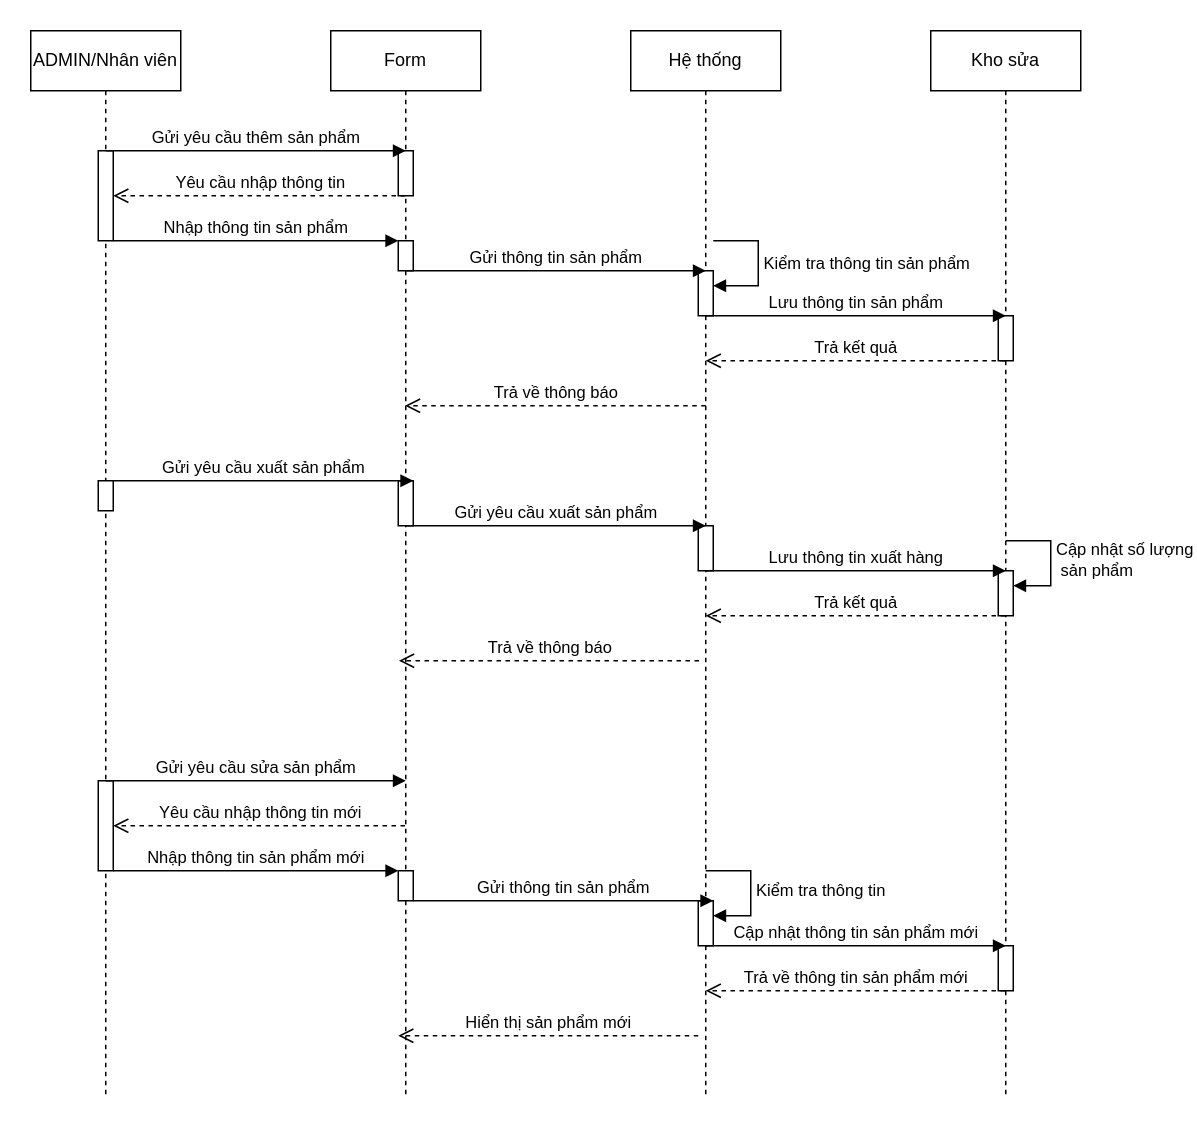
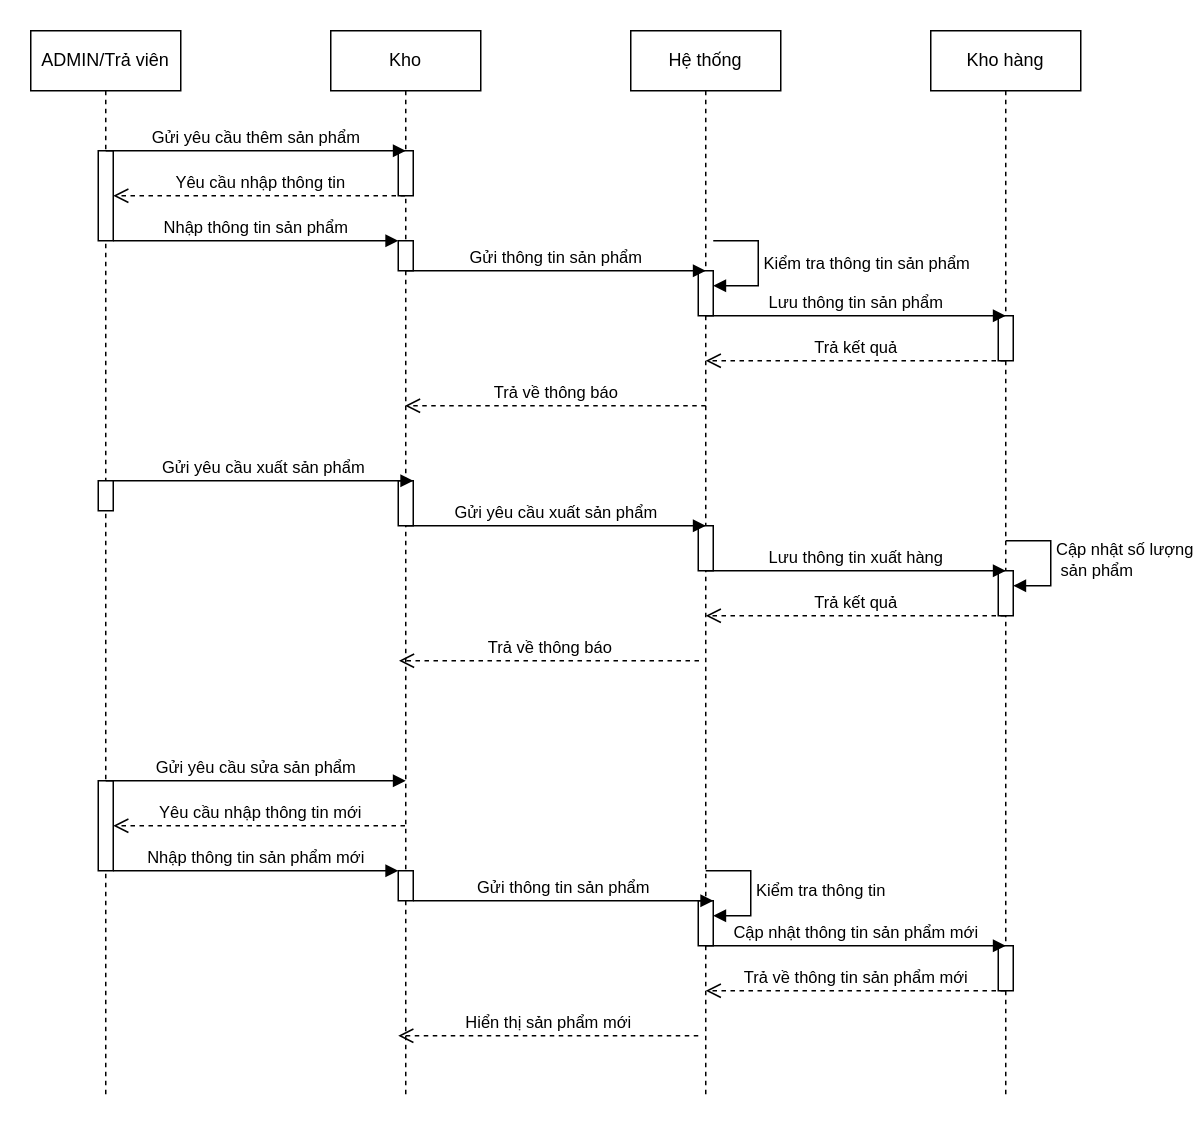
(106, 61) -> (106, 61)
(406, 61) -> (406, 61)
(1006, 61) -> (1006, 61)
